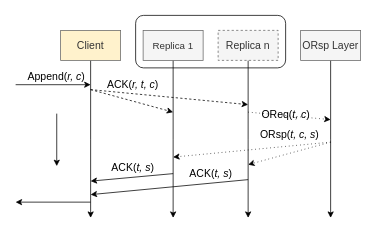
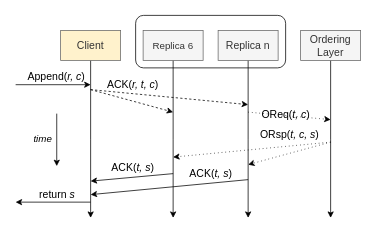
(173, 45) -> (173, 45)
(248, 45) -> (248, 45)
(330, 45) -> (330, 45)
none -> (42, 138)
none -> (57, 195)
